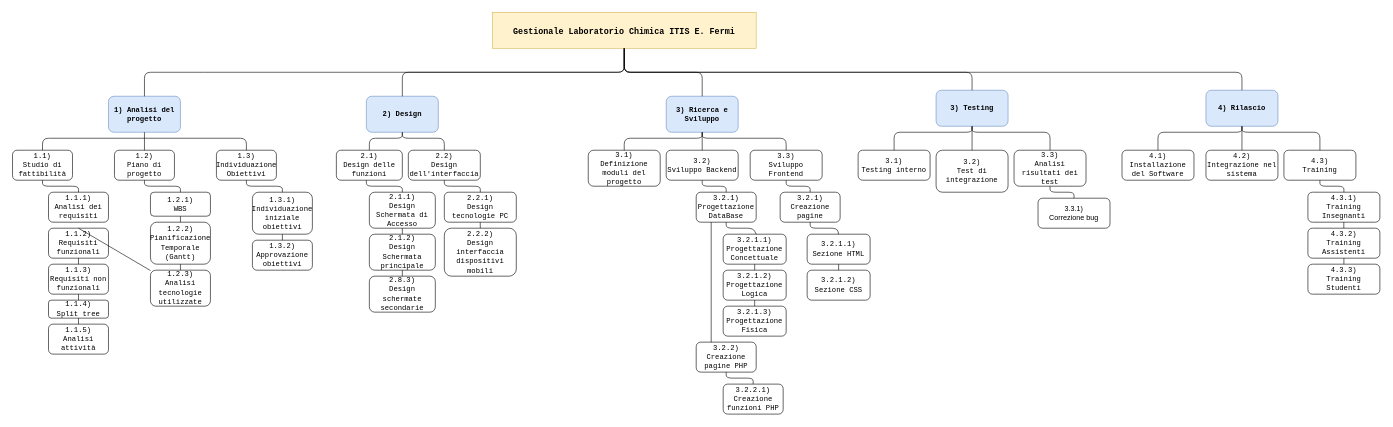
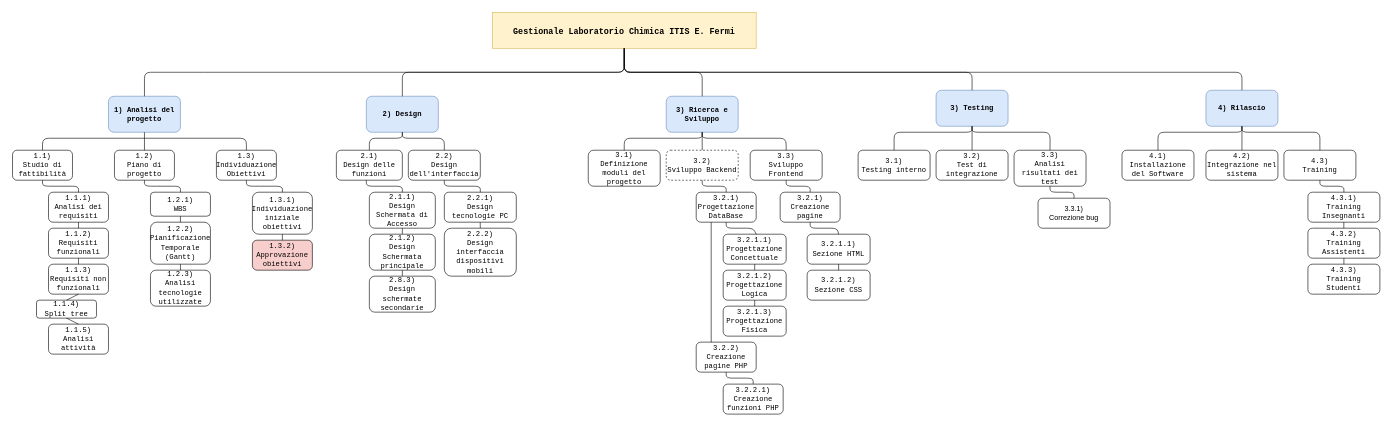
(702, 165) -> (702, 165)
(972, 171) -> (972, 165)
(114, 249) -> (78, 225)
(282, 255) -> (282, 255)
(78, 309) -> (66, 309)
